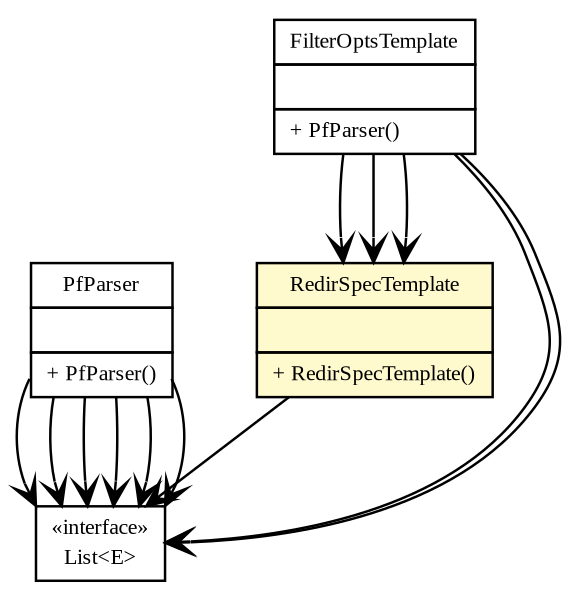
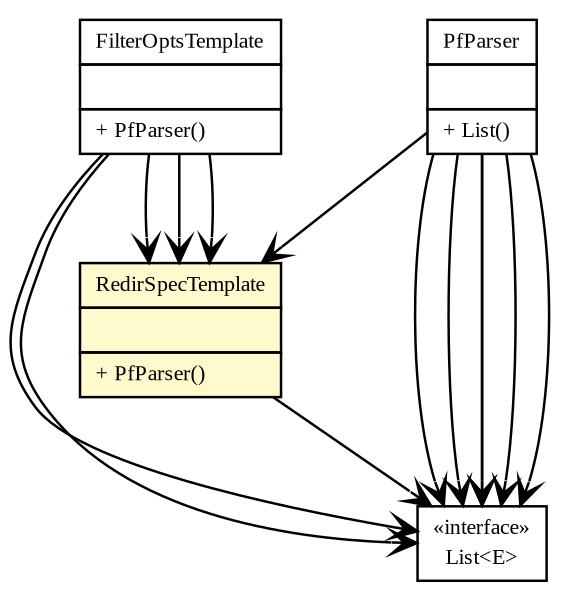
none -> (355, 190)
(102, 374) -> (477, 130)
(375, 374) -> (151, 374)
